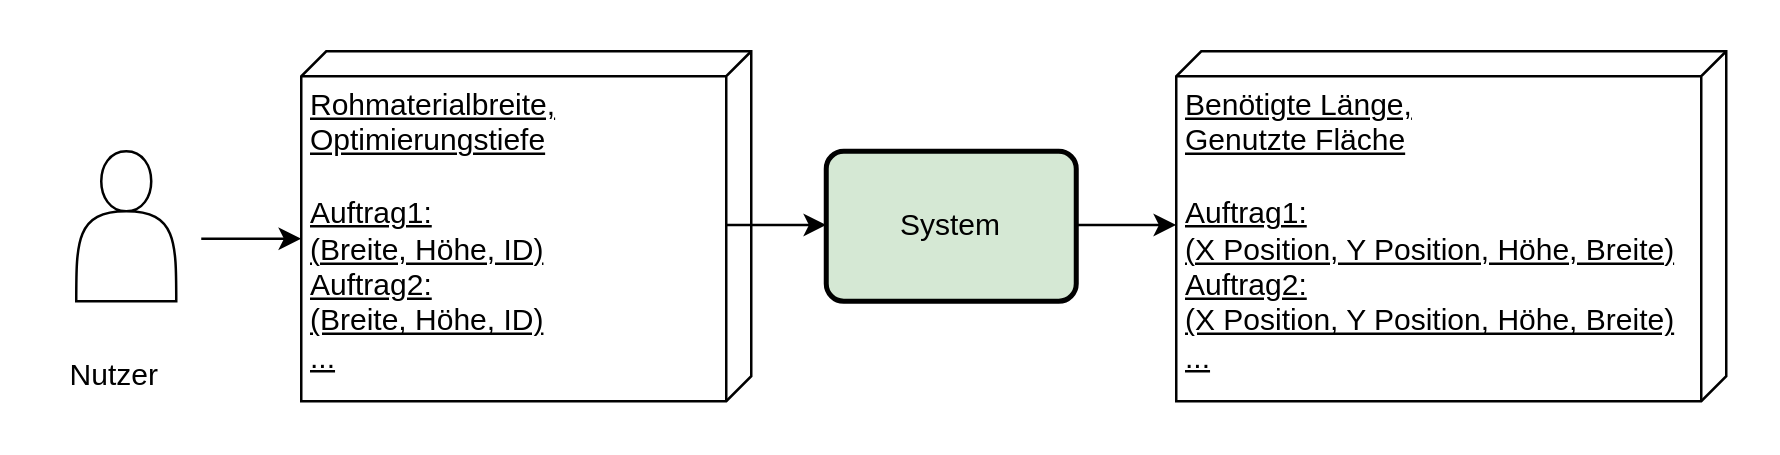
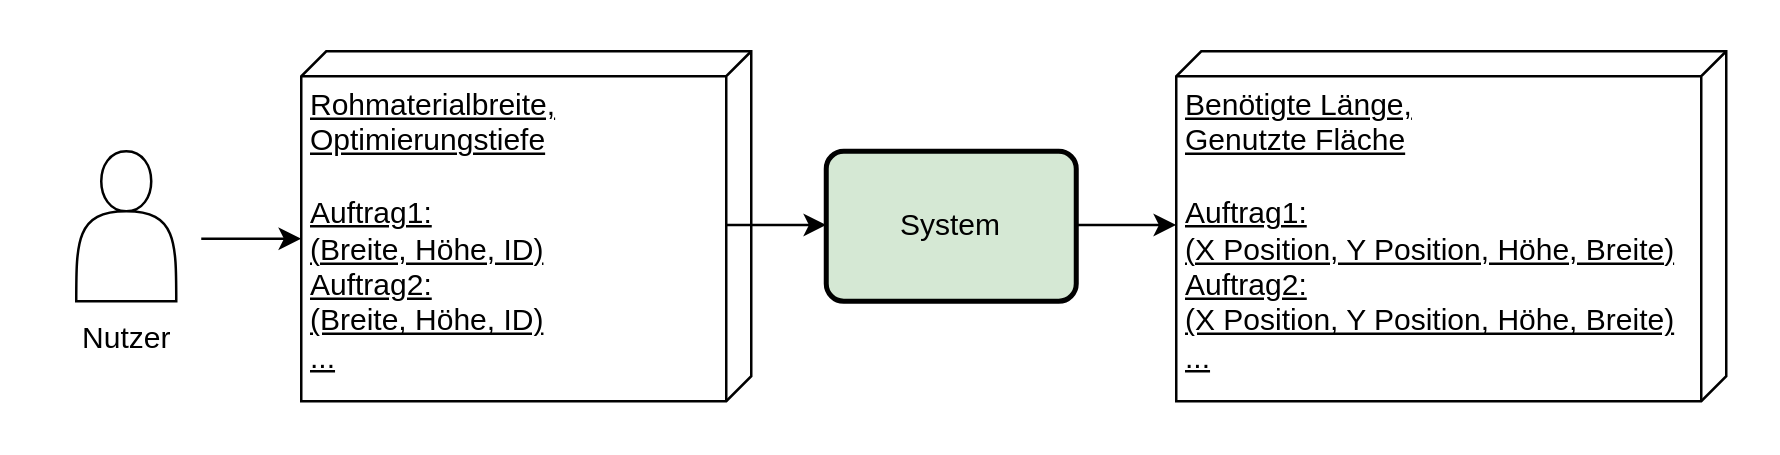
(114, 376) -> (126, 339)
